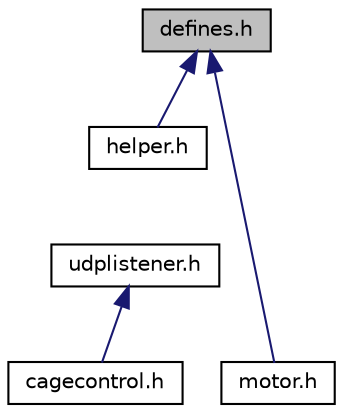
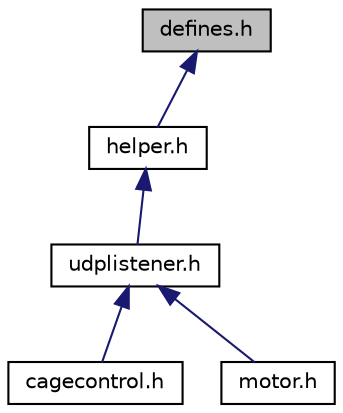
none -> (140, 217)
(245, 218) -> (215, 331)
